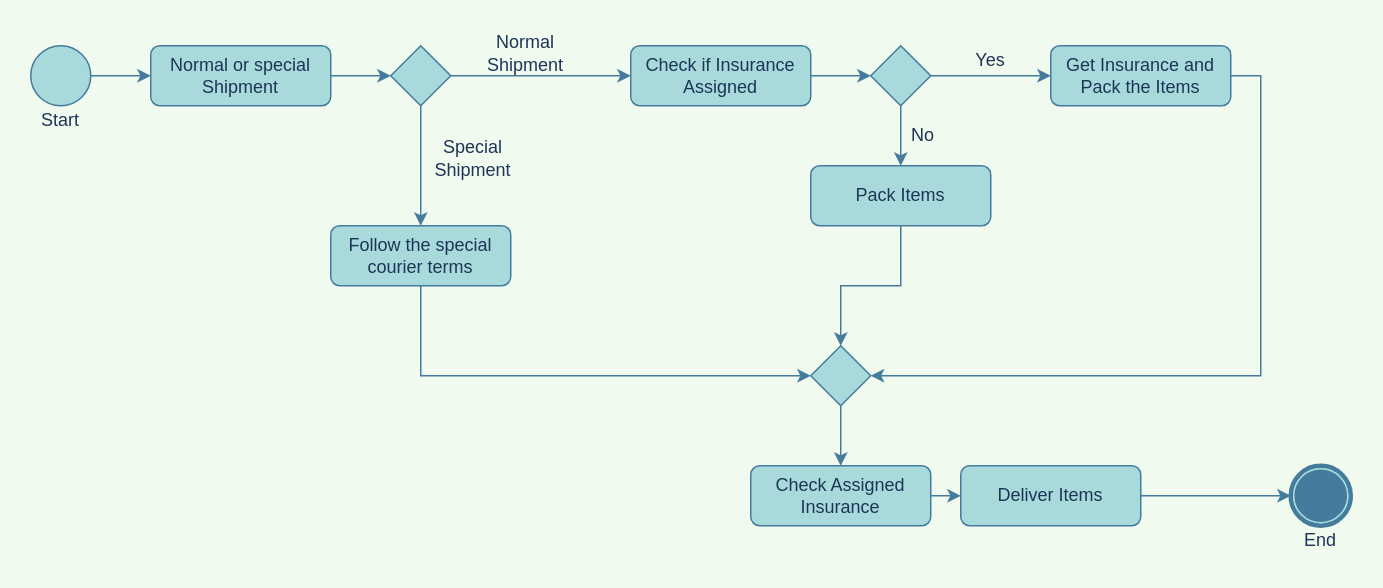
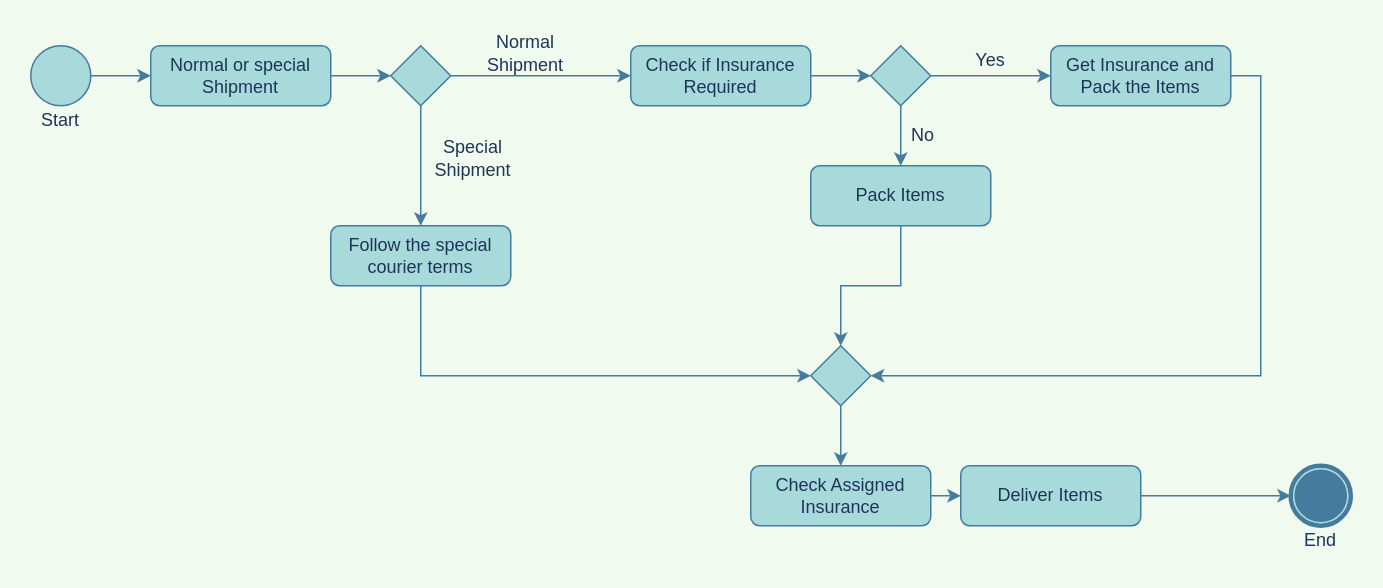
(721, 76) -> (721, 76)
